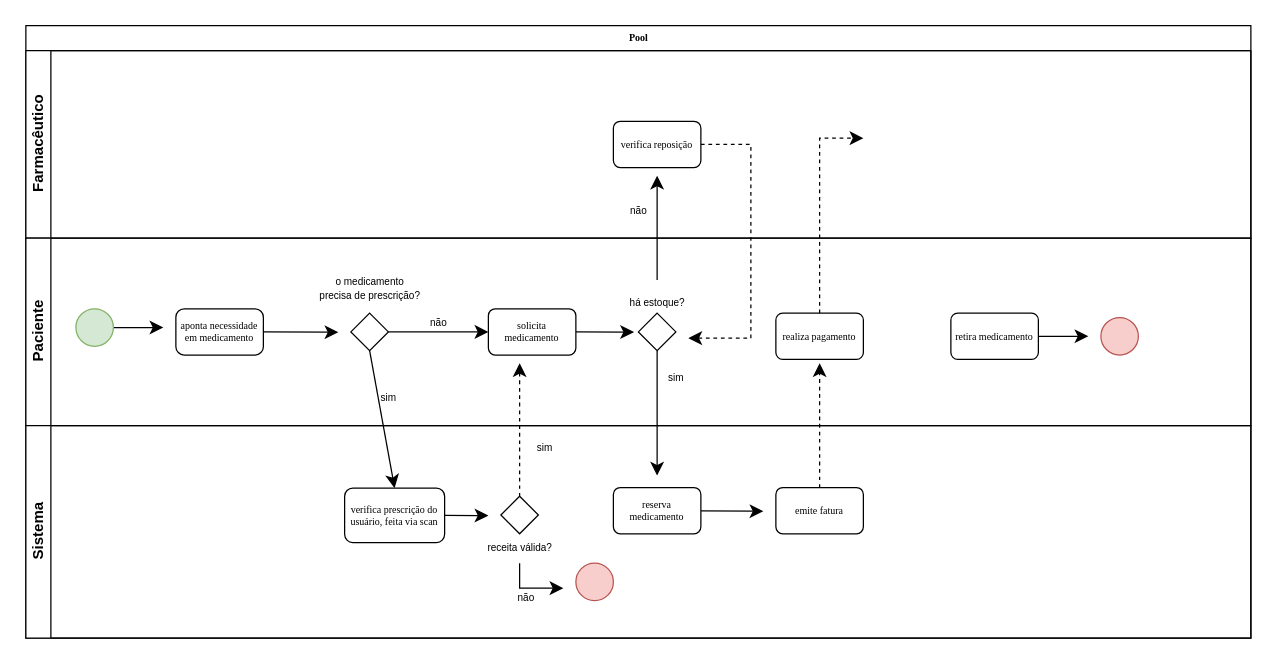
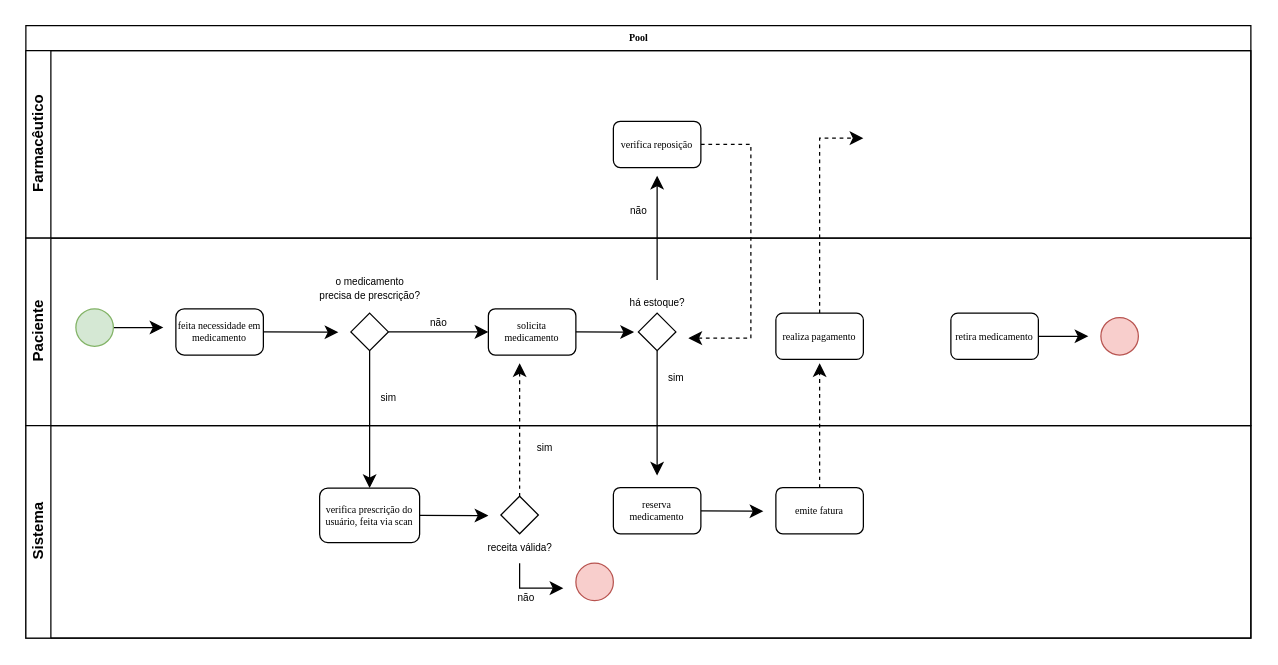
(219, 332) -> (219, 332)
(394, 515) -> (369, 515)
